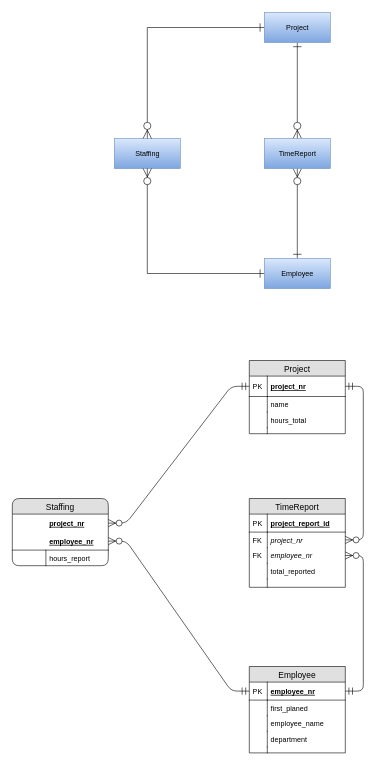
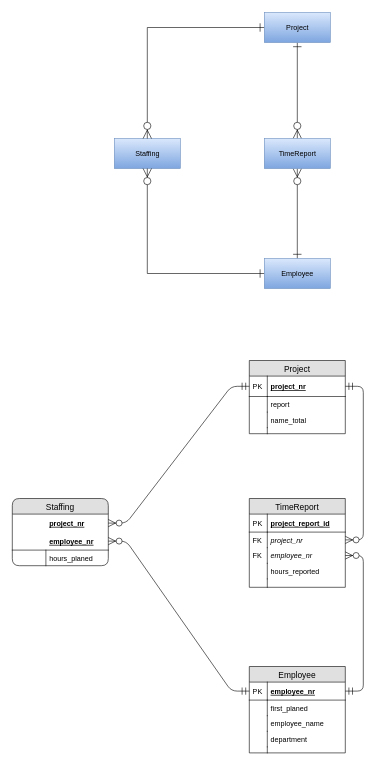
(279, 404) -> (283, 404)
(292, 420) -> (290, 420)
(73, 558) -> (72, 558)
(298, 571) -> (299, 571)
